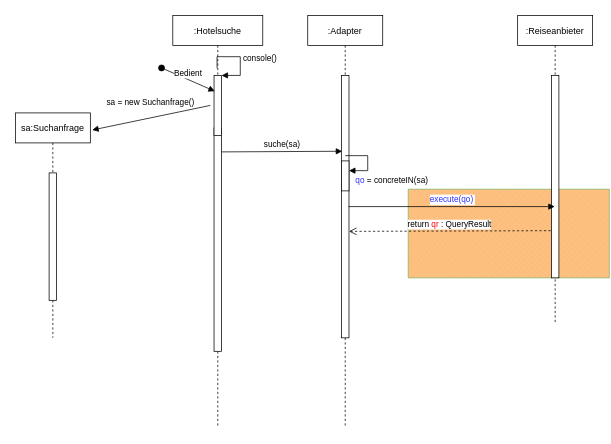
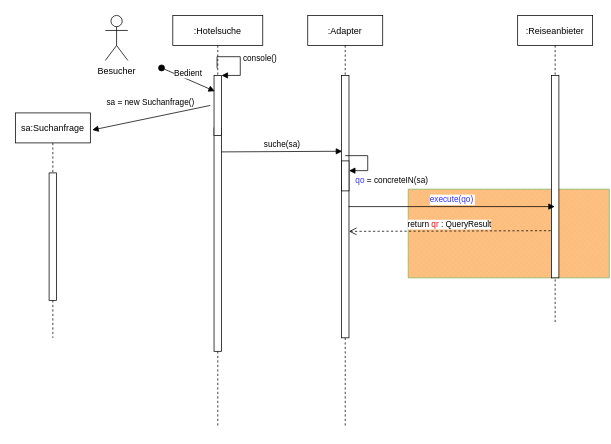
none -> (117, 38)
